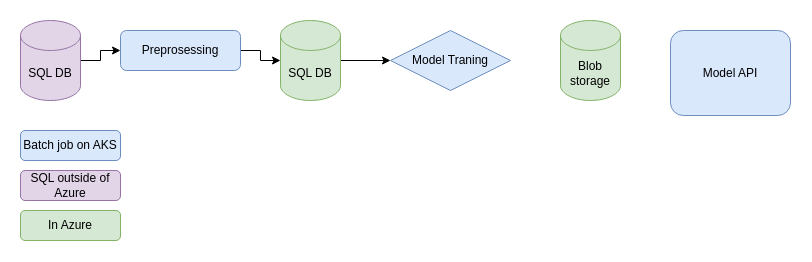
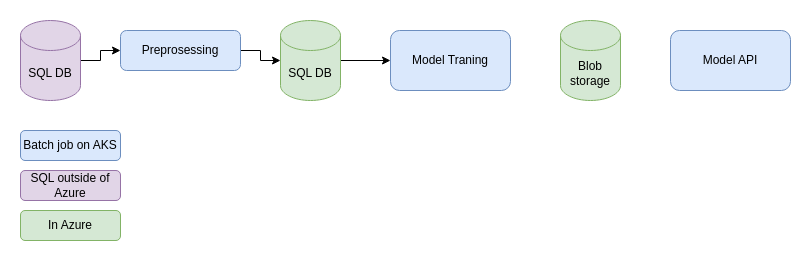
(451, 61) -> (451, 61)
(731, 73) -> (731, 61)
